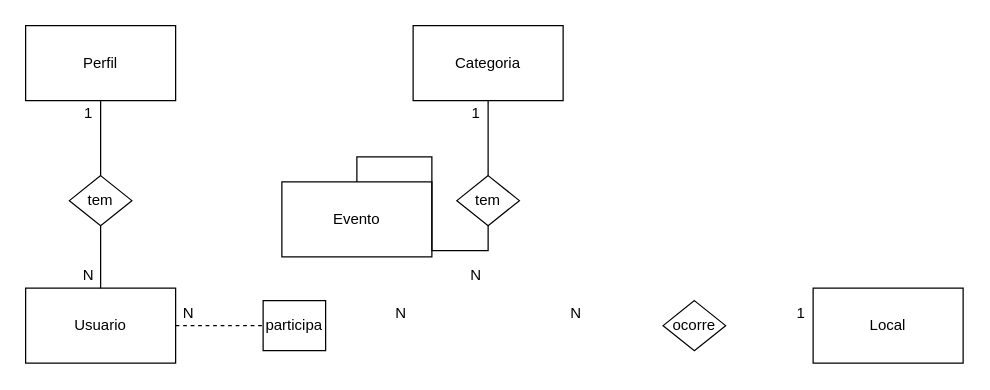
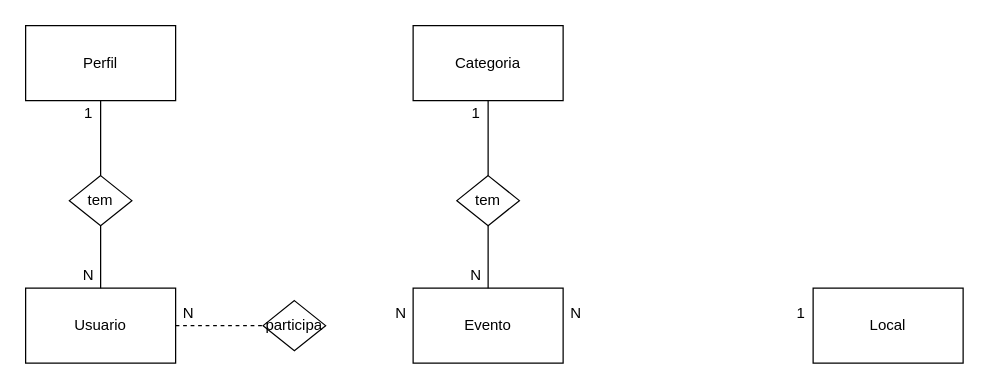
(357, 219) -> (488, 326)
(294, 326) -> (294, 326)
(694, 326) -> none
